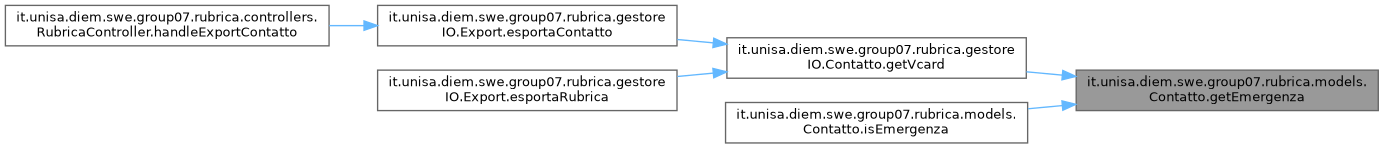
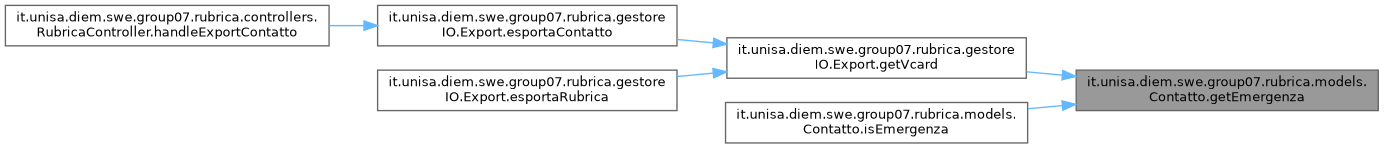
(877, 58) -> (877, 58)
